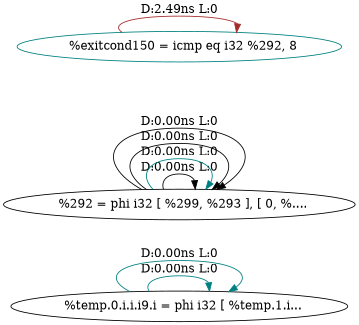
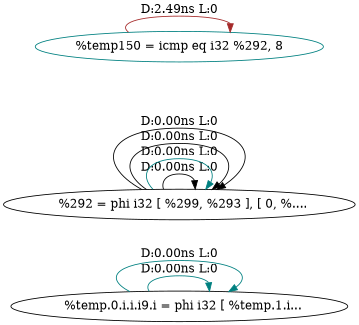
(179, 47) -> (179, 47)
